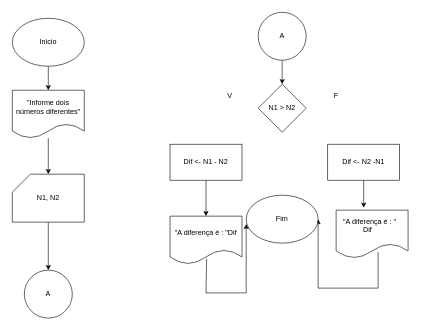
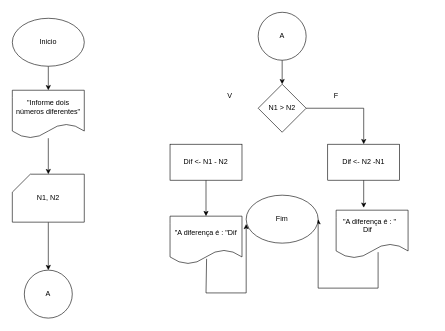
none -> (363, 108)
